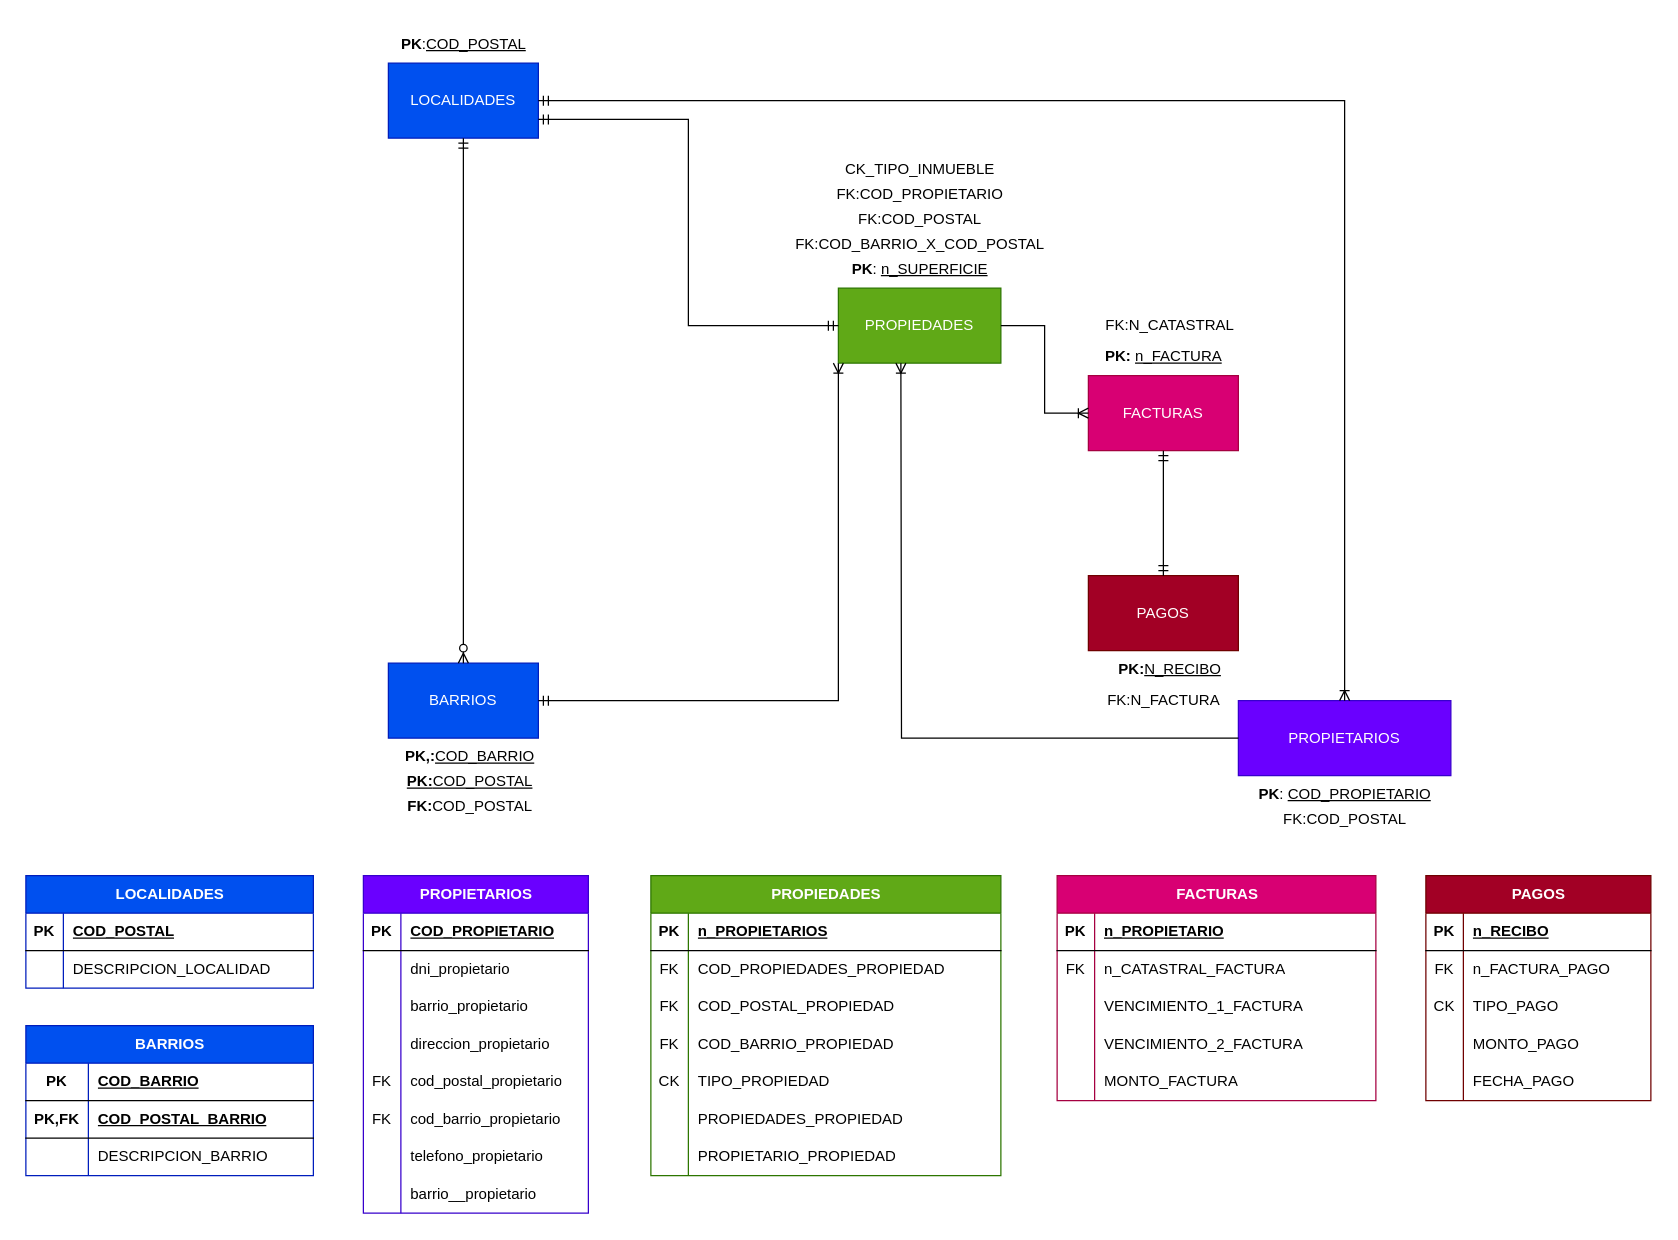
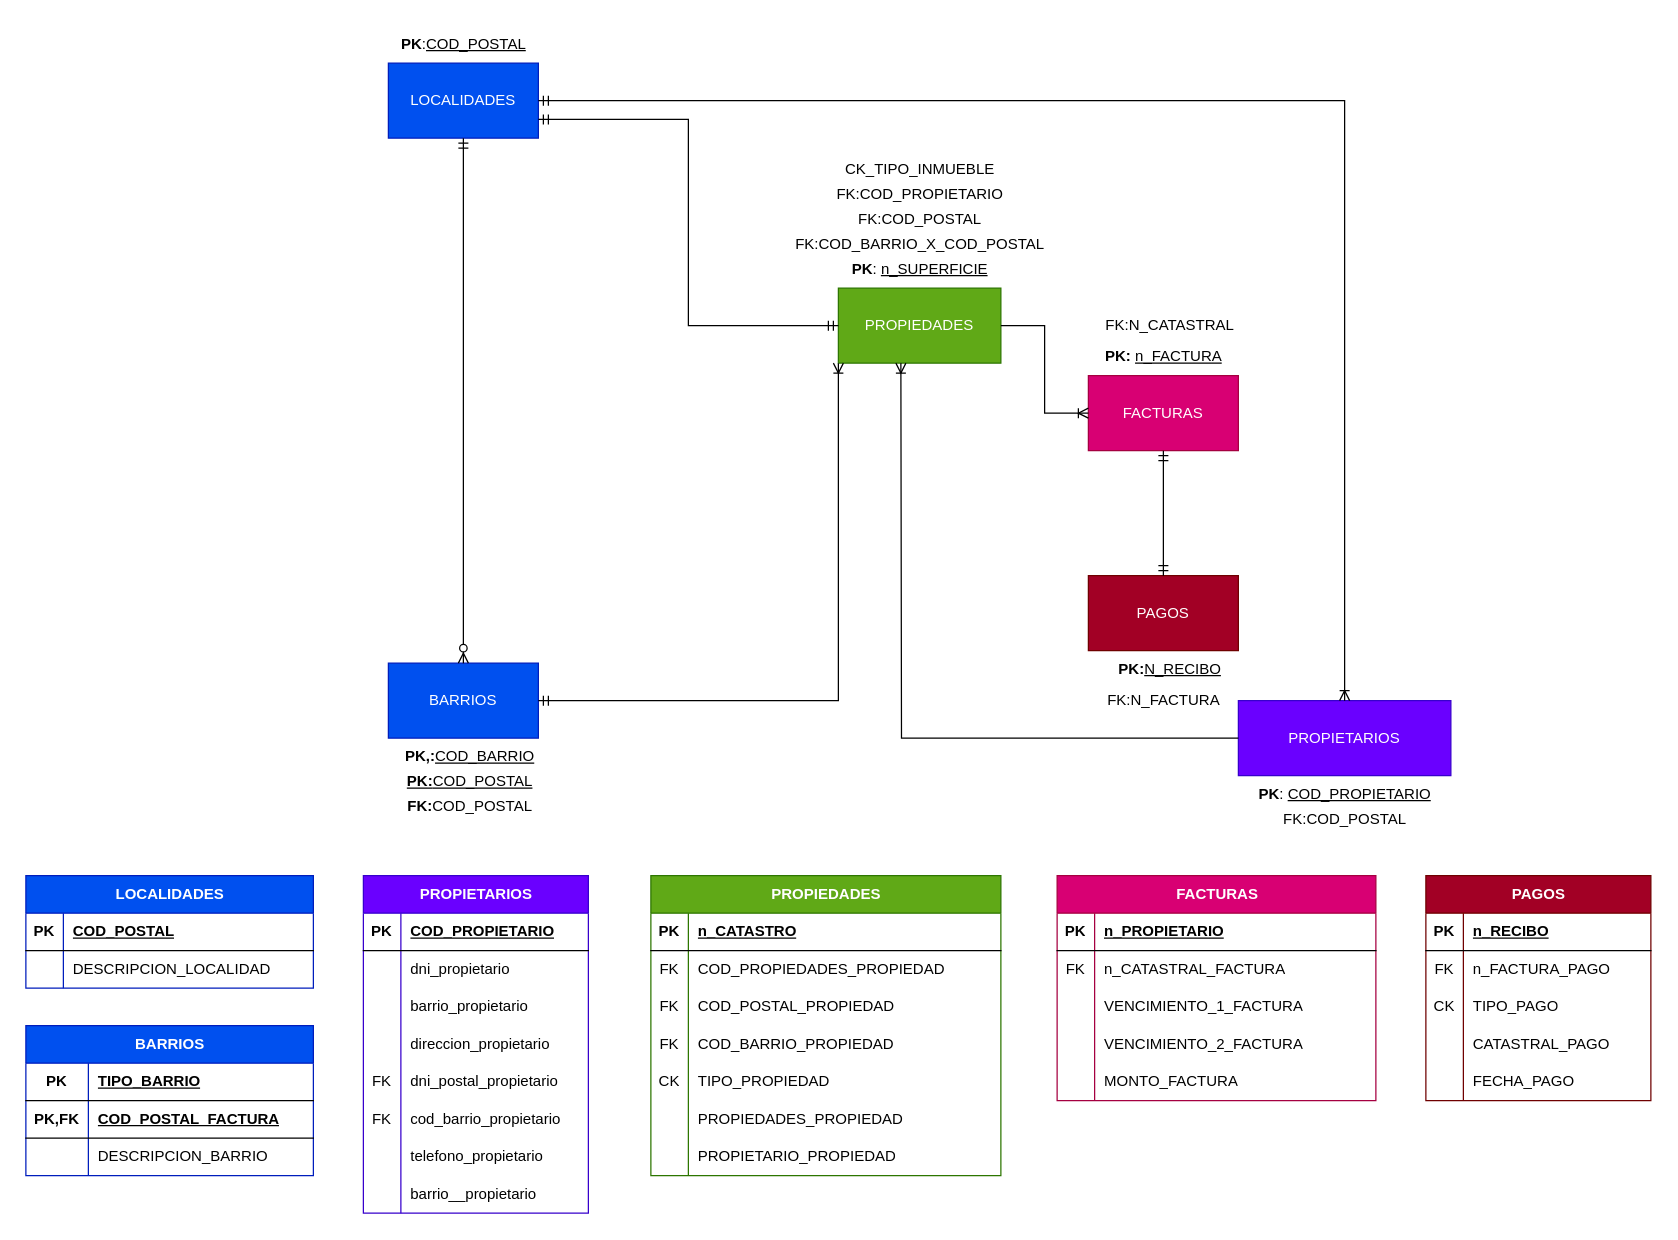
(757, 932) -> (740, 932)
(1515, 1044) -> (1532, 1044)
(140, 1082) -> (144, 1082)
(497, 1082) -> (495, 1082)
(170, 1119) -> (174, 1119)
